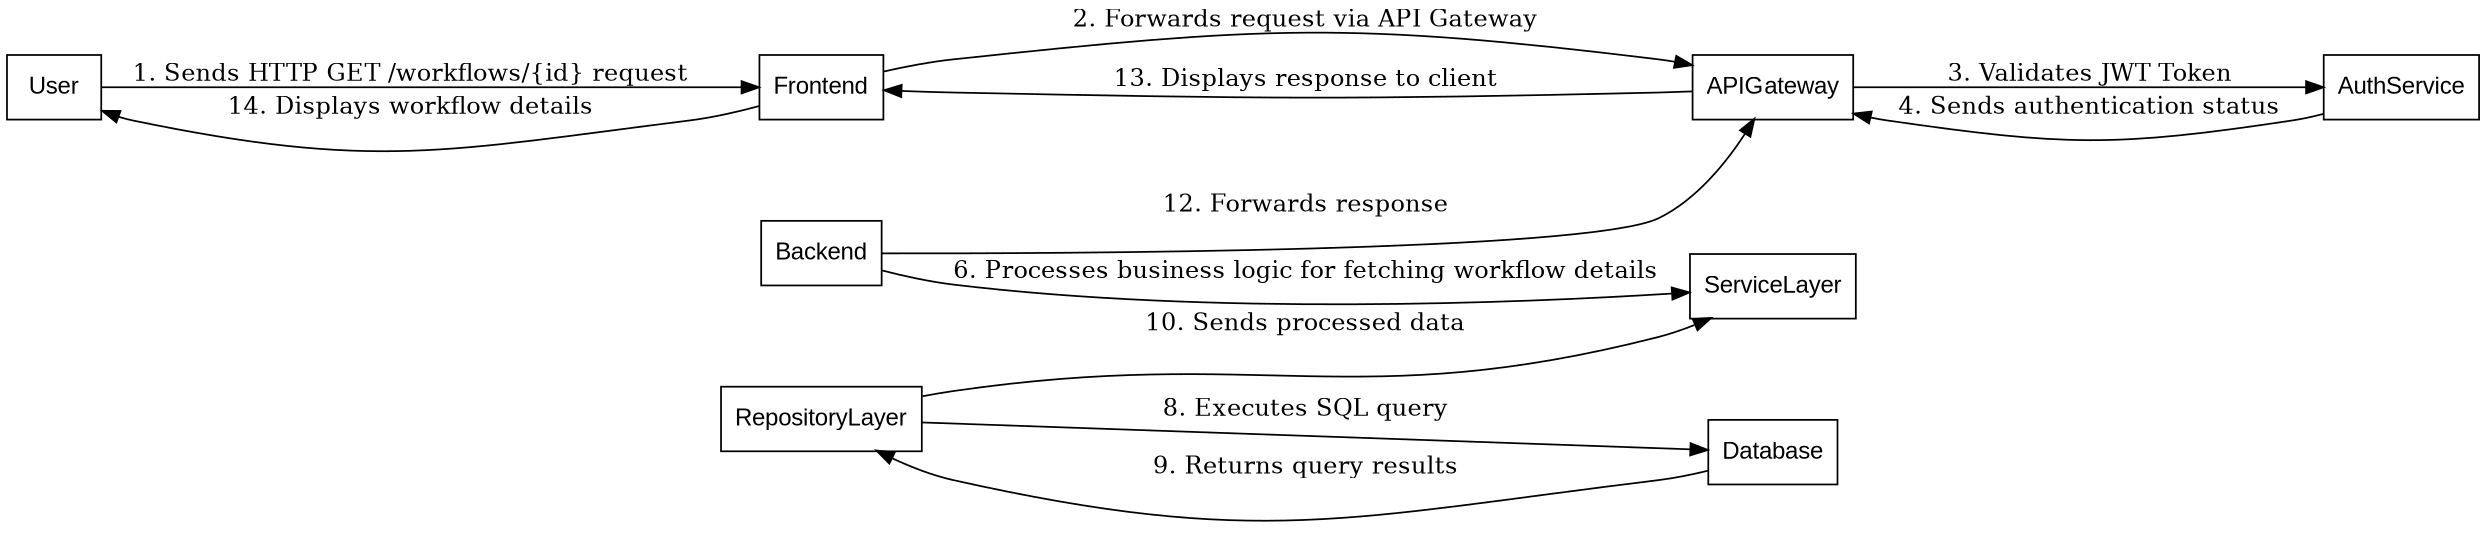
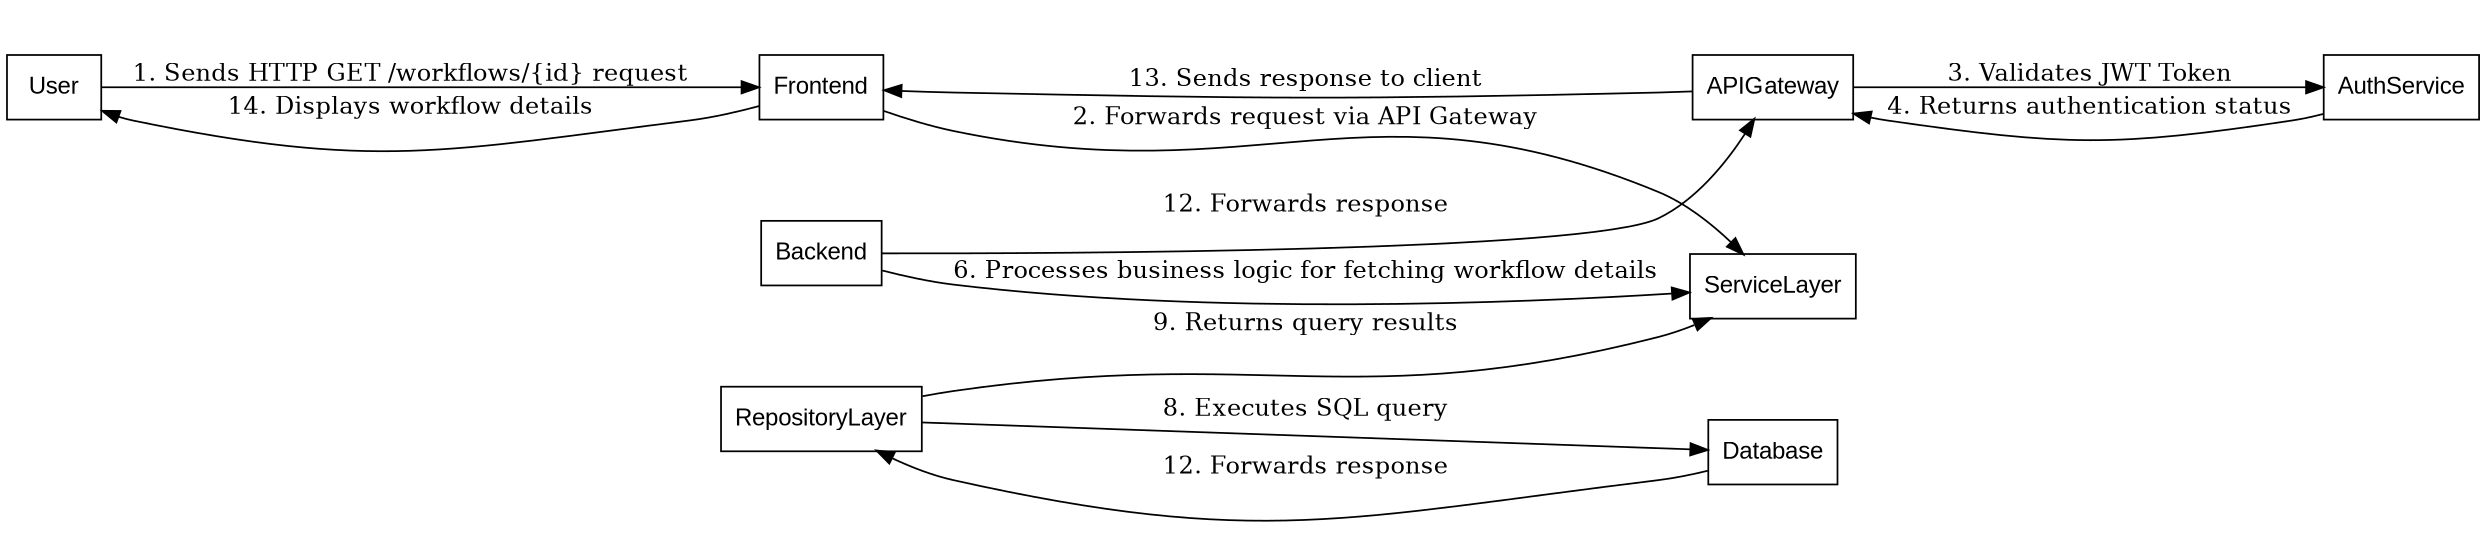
(1279, 33) -> (1317, 140)
(1306, 79) -> (1306, 79)
(2090, 107) -> (2090, 107)
(1306, 324) -> (1306, 324)
(1306, 467) -> (1306, 467)
